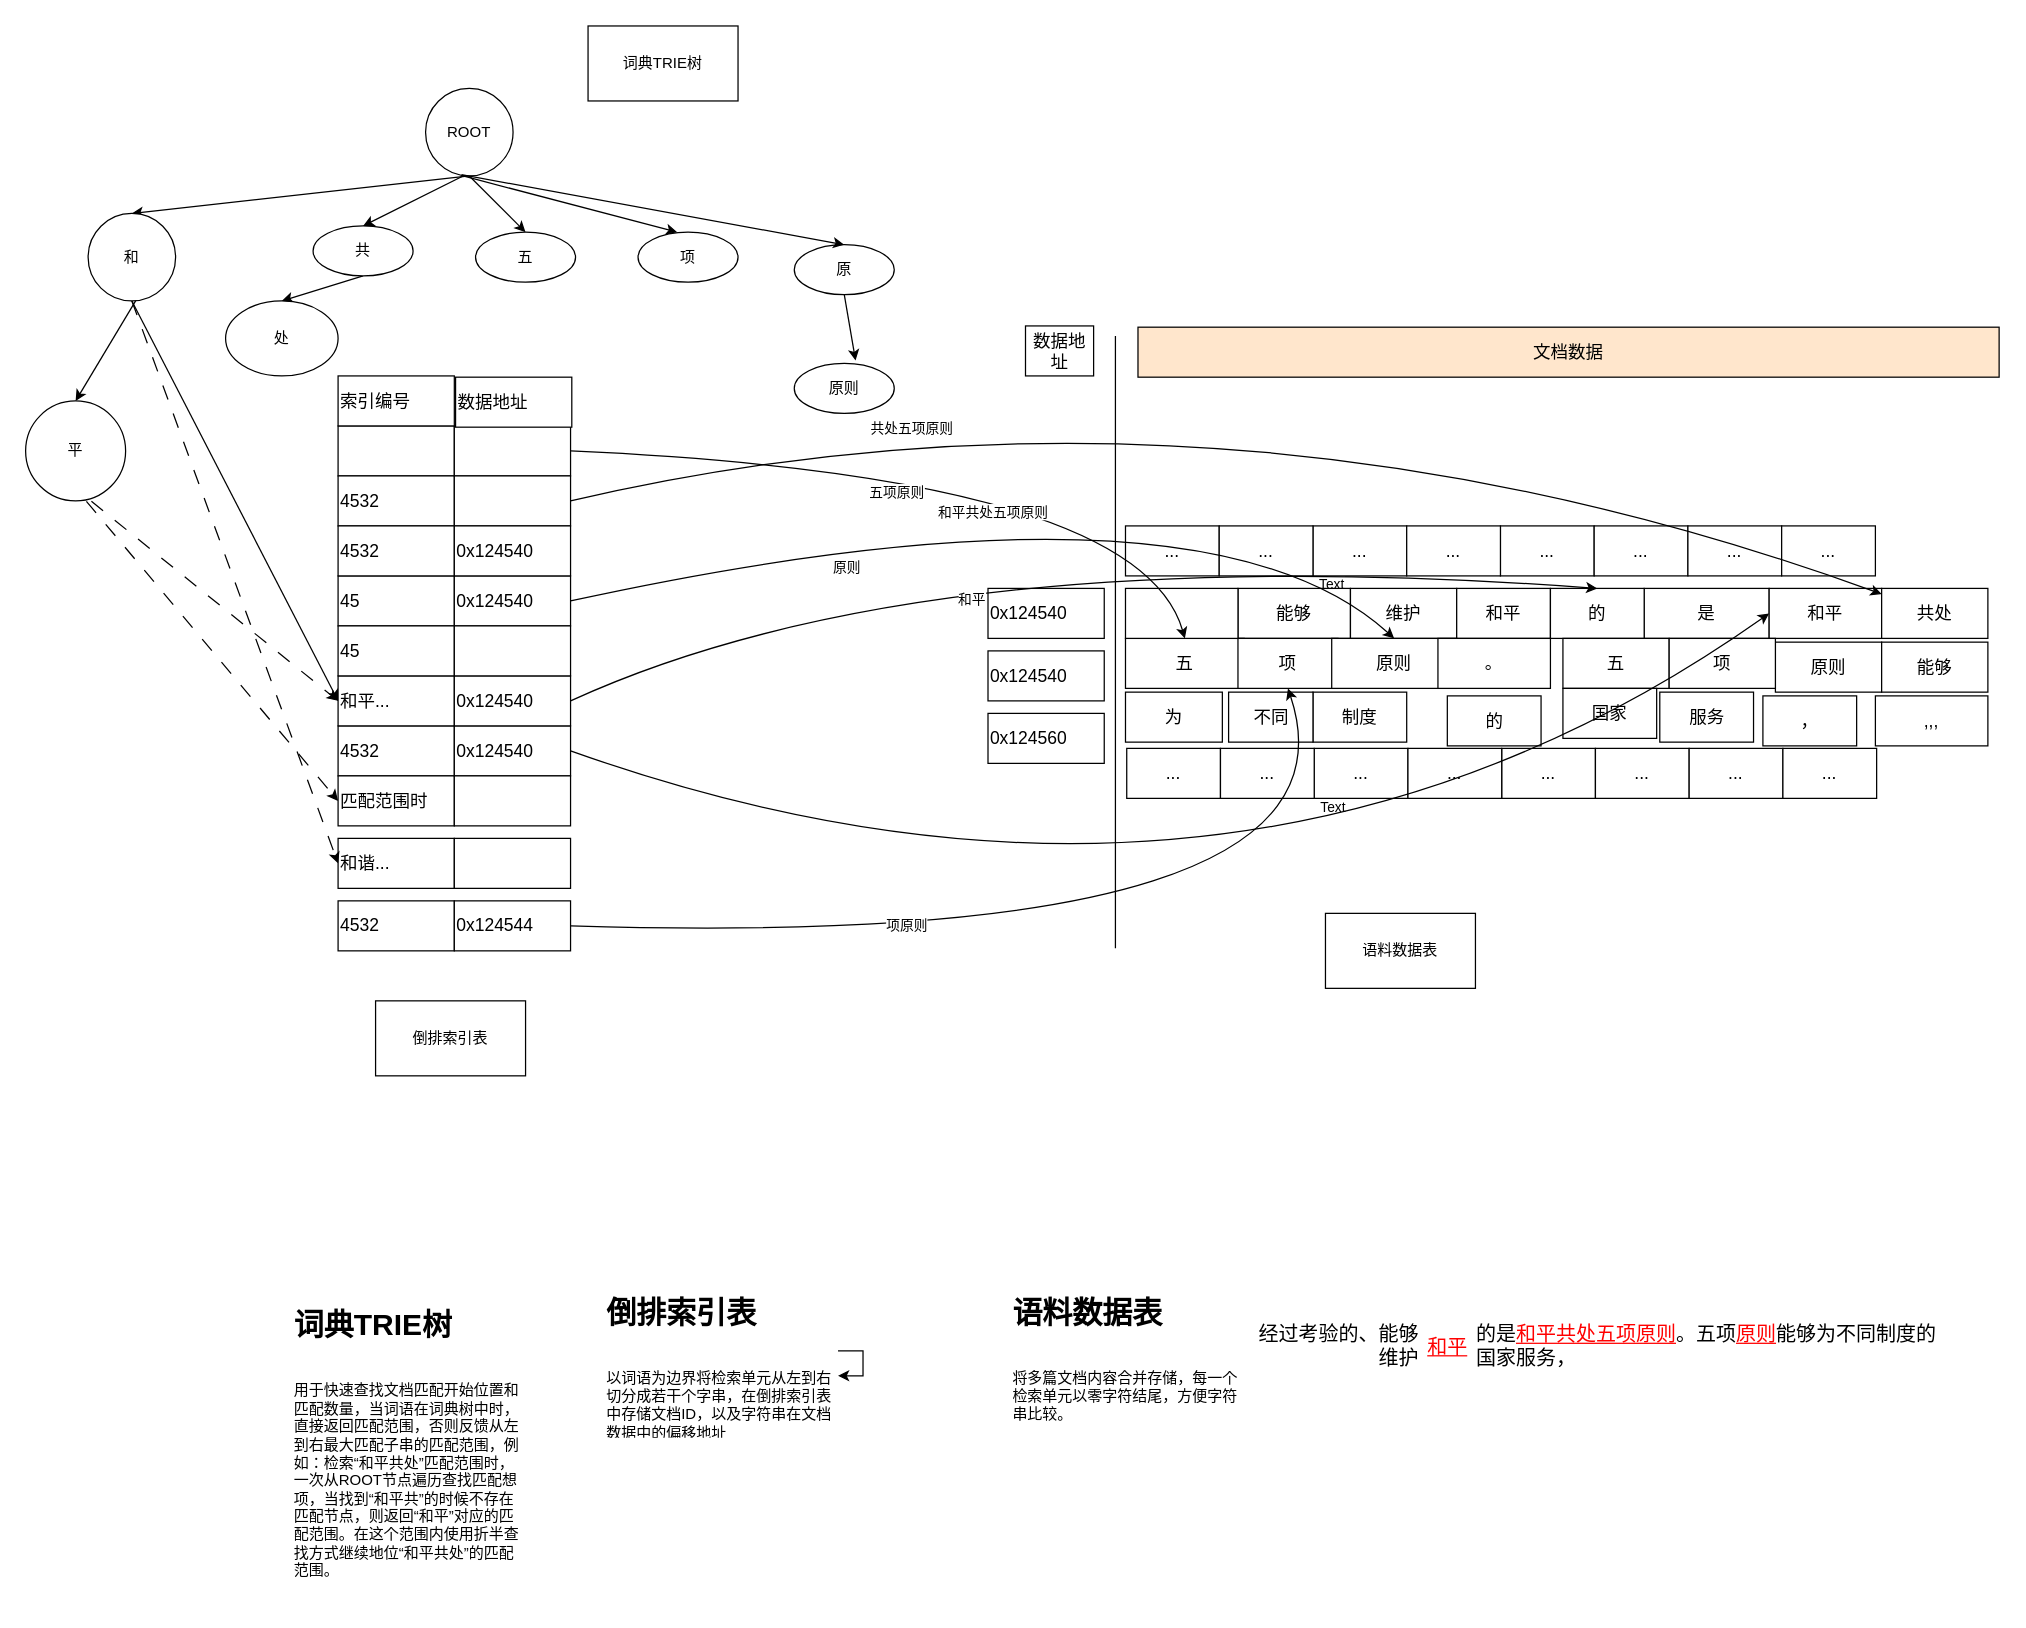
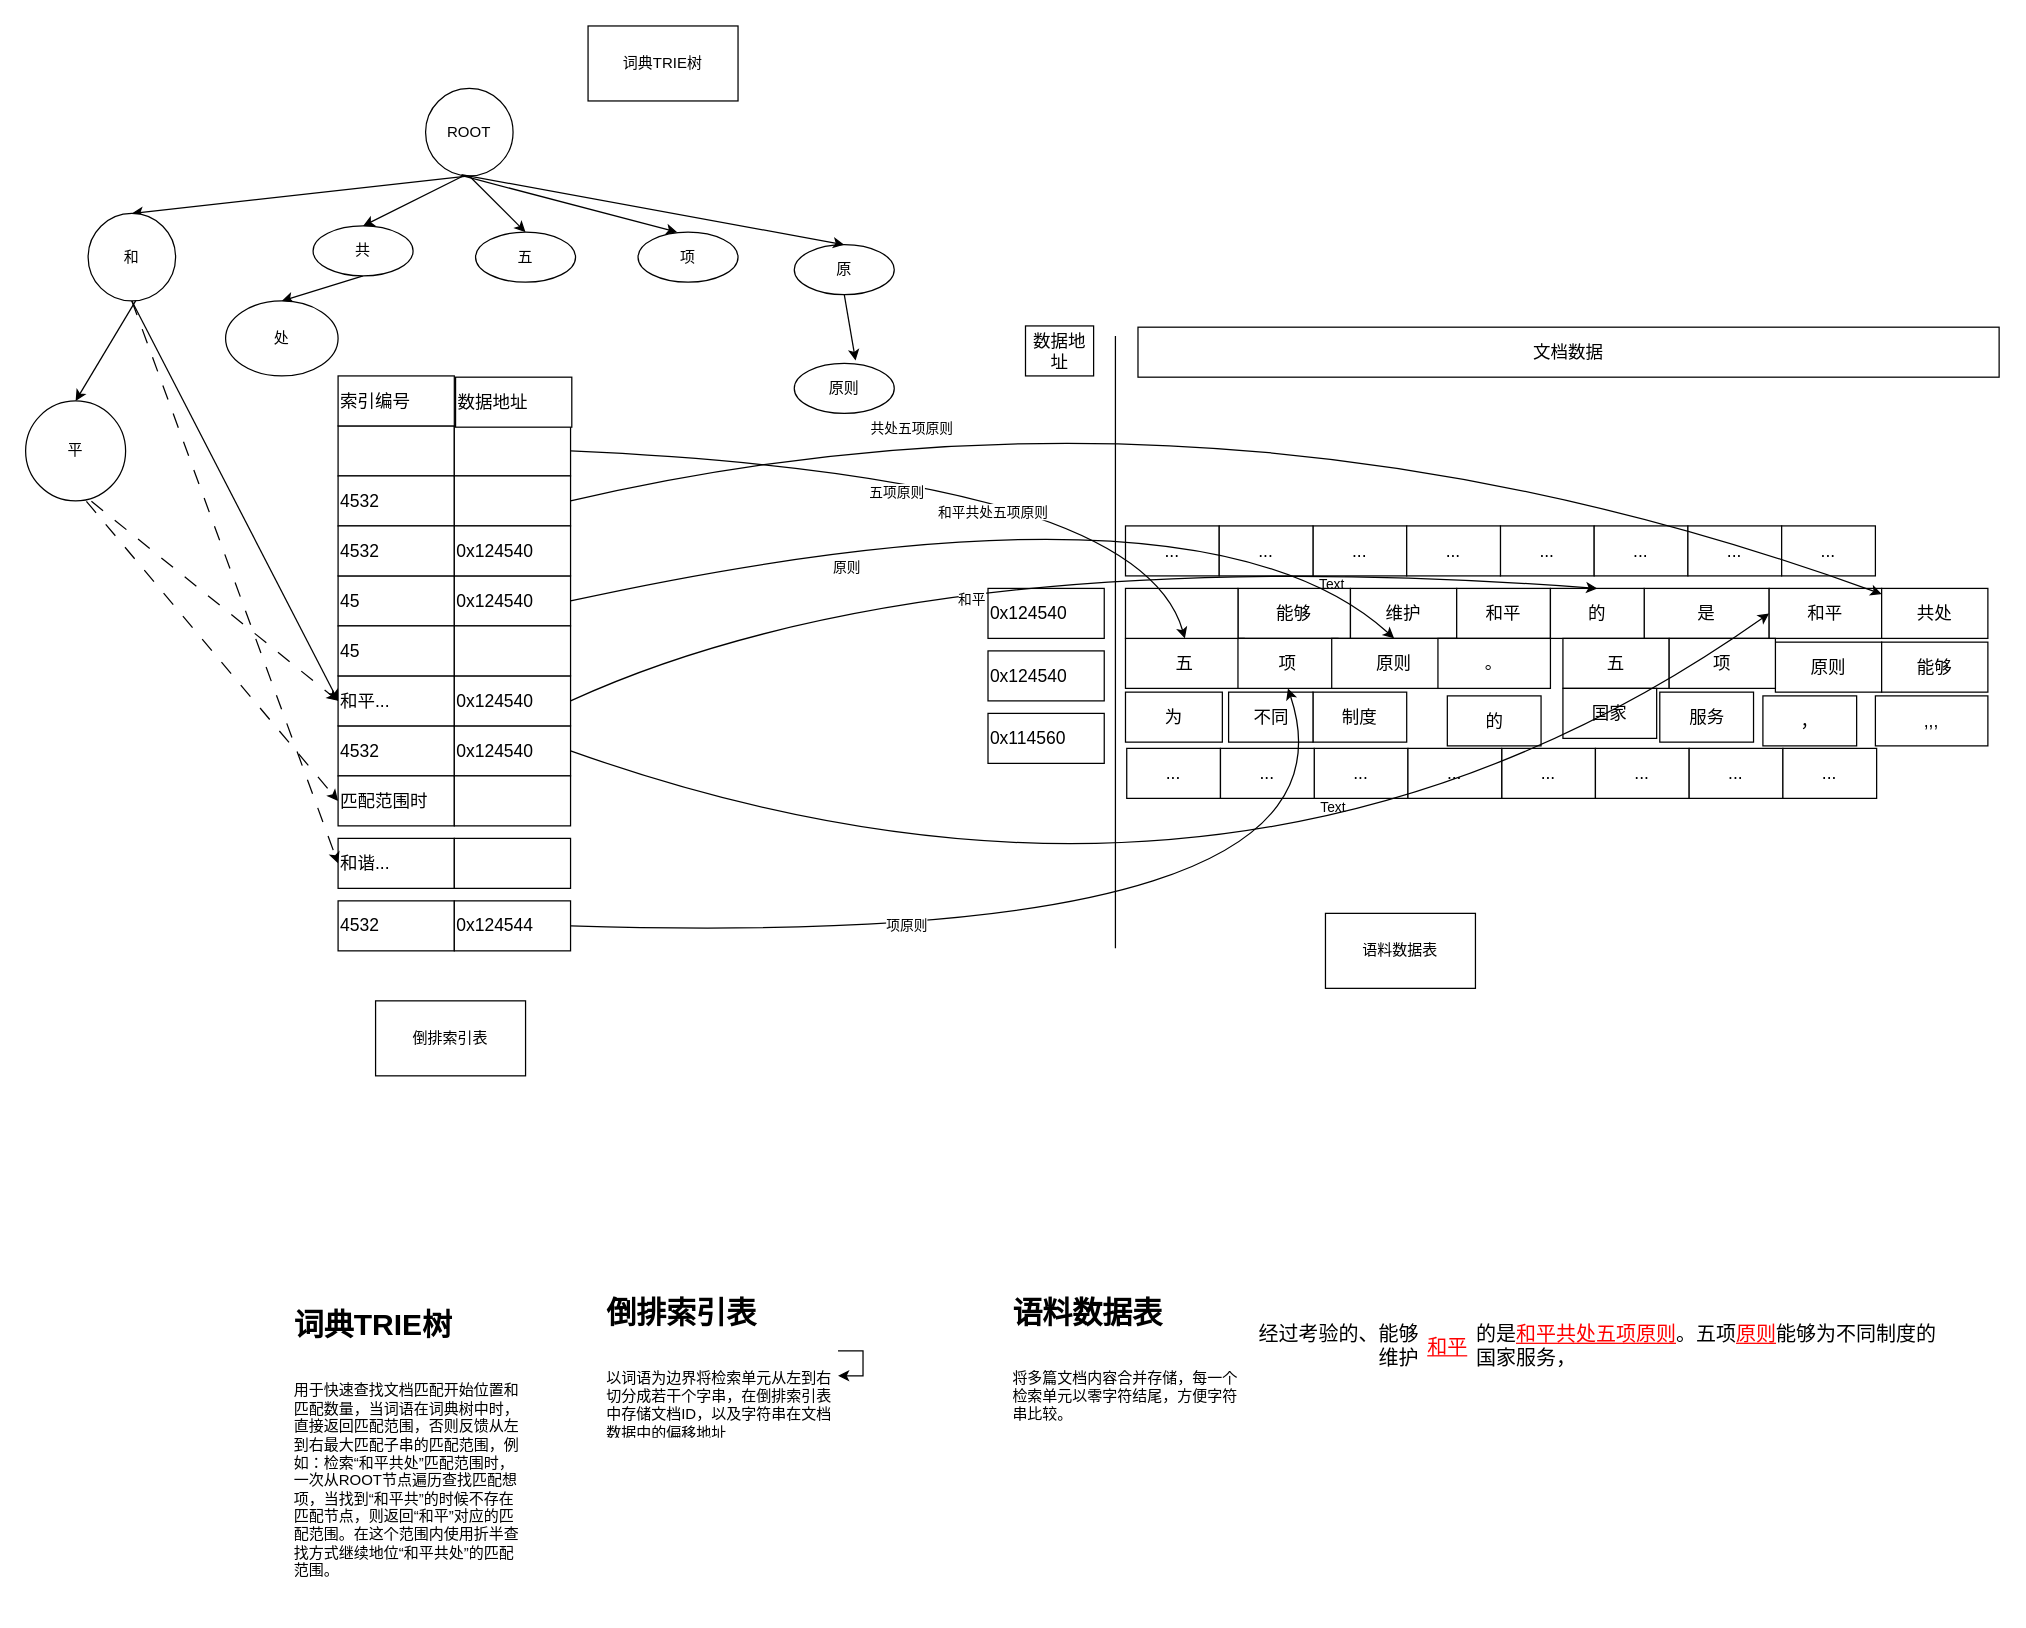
(1569, 352) -> (1569, 352)
(1030, 738) -> (1030, 738)
